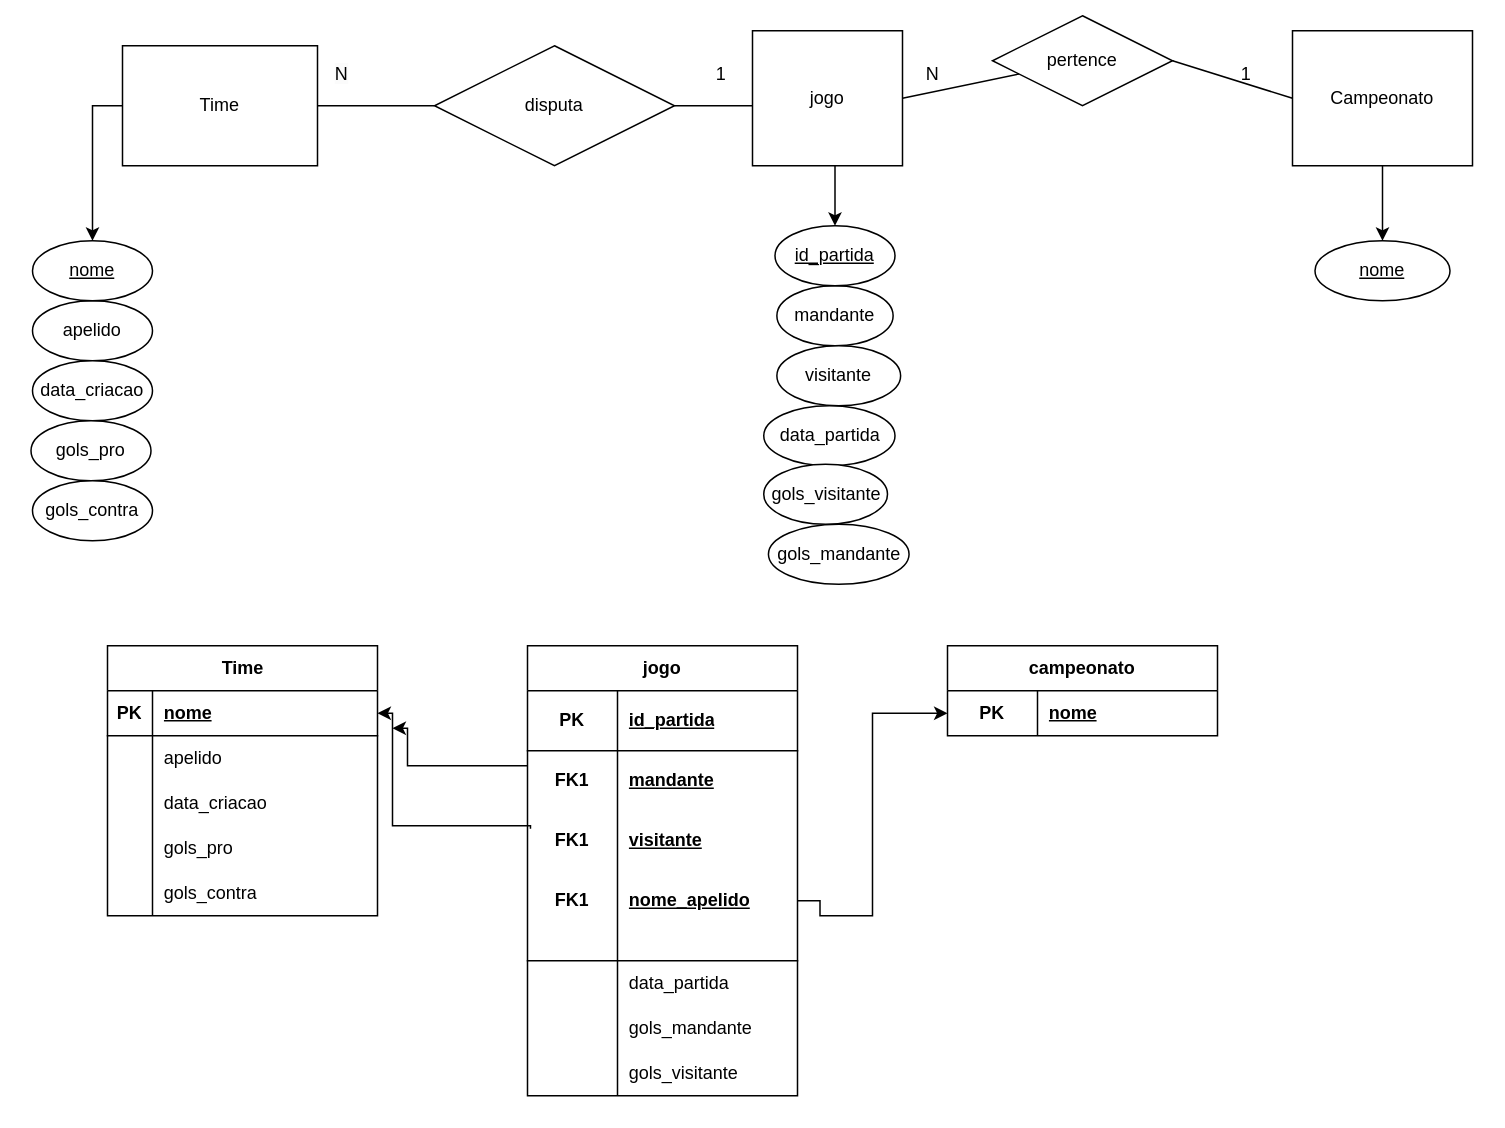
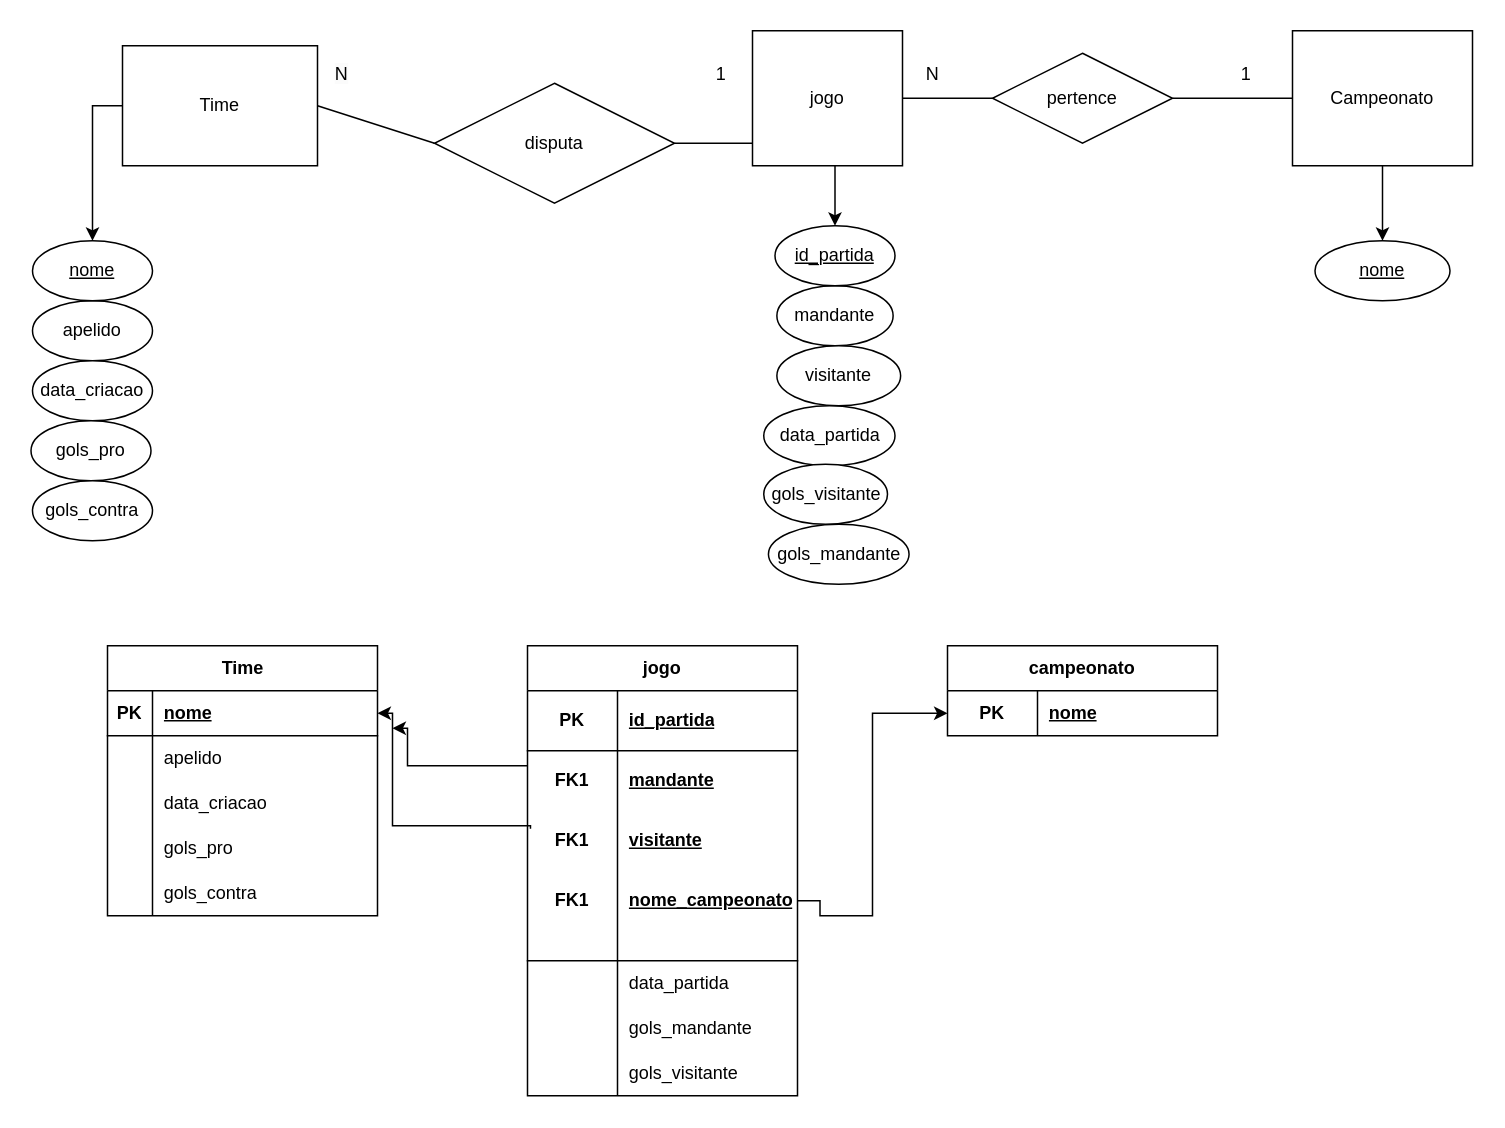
(1082, 61) -> (1082, 98)
(554, 106) -> (554, 143)
(685, 901) -> (705, 901)
